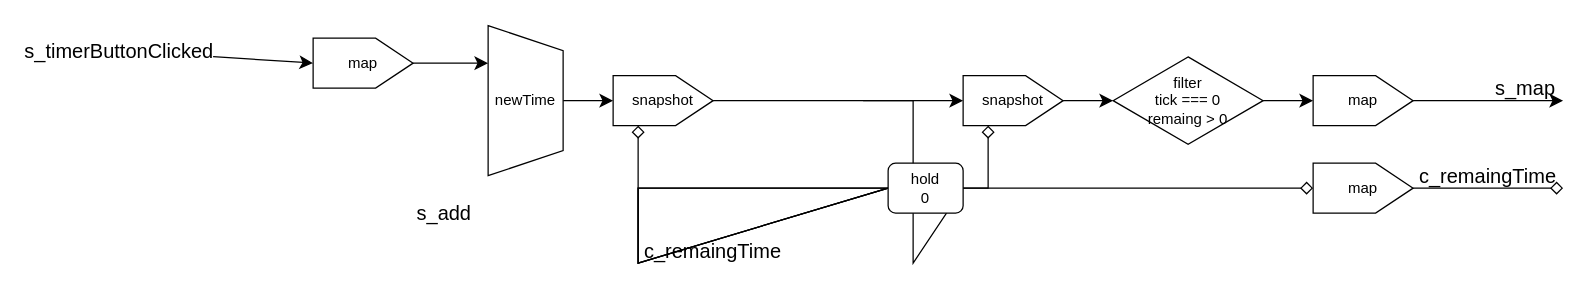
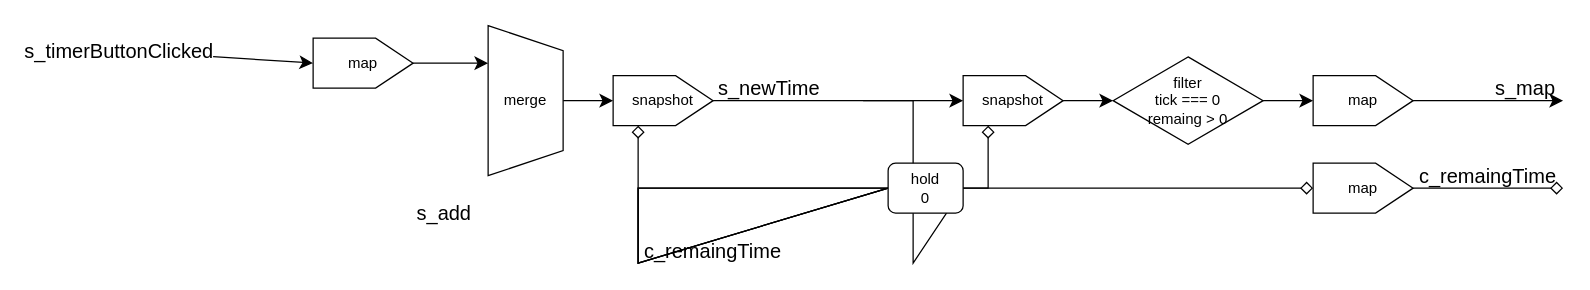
none -> (769, 88)
(526, 101) -> (526, 101)
